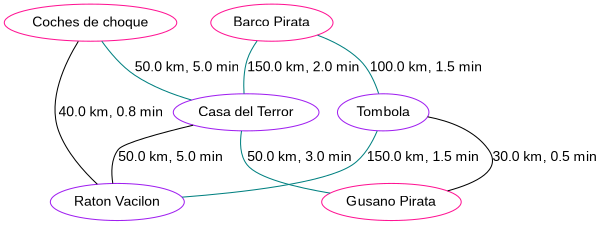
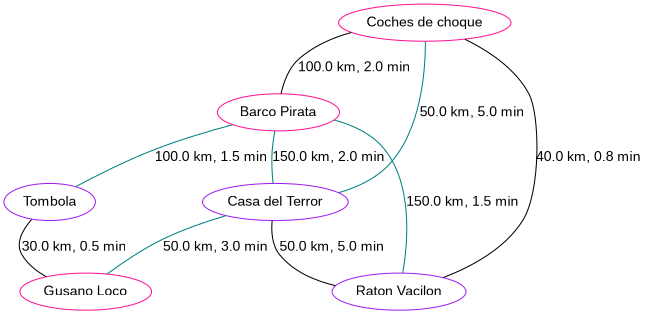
none -> (306, 53)
(306, 181) -> (400, 180)
(391, 202) -> (86, 292)
